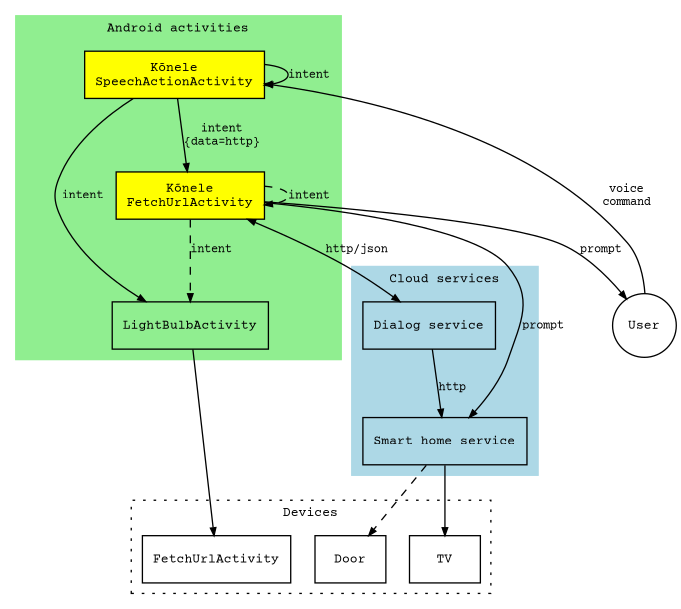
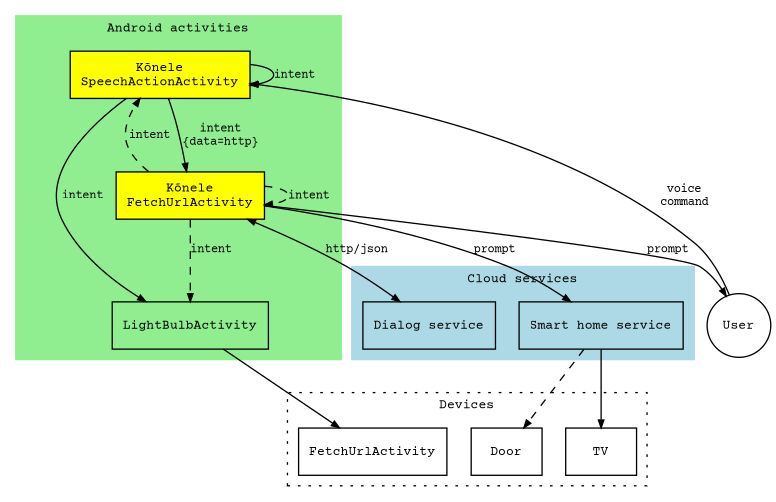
none -> (126, 141)
(436, 379) -> none
